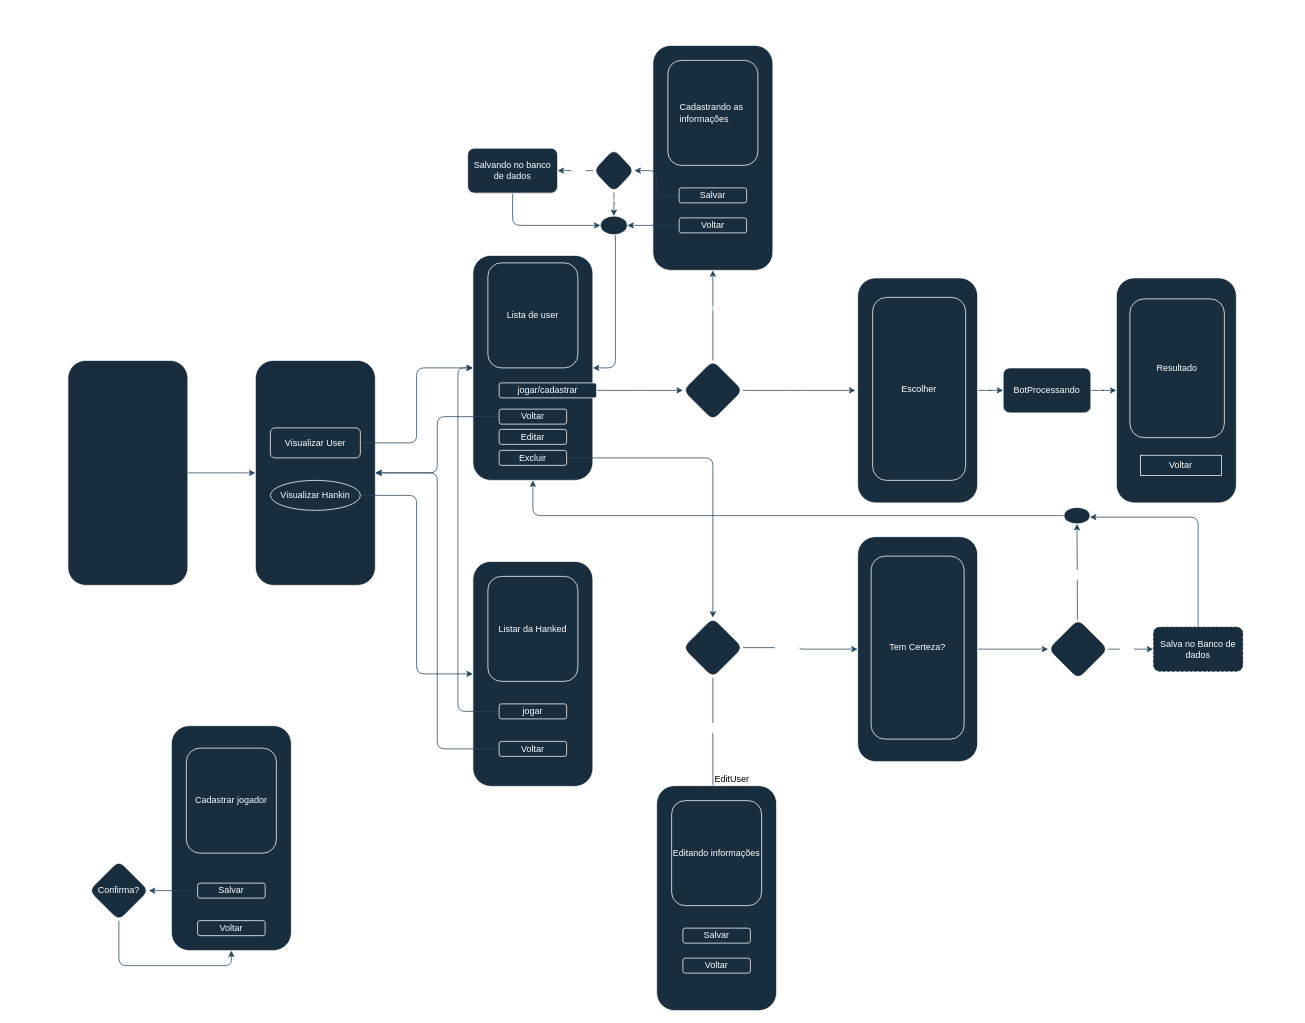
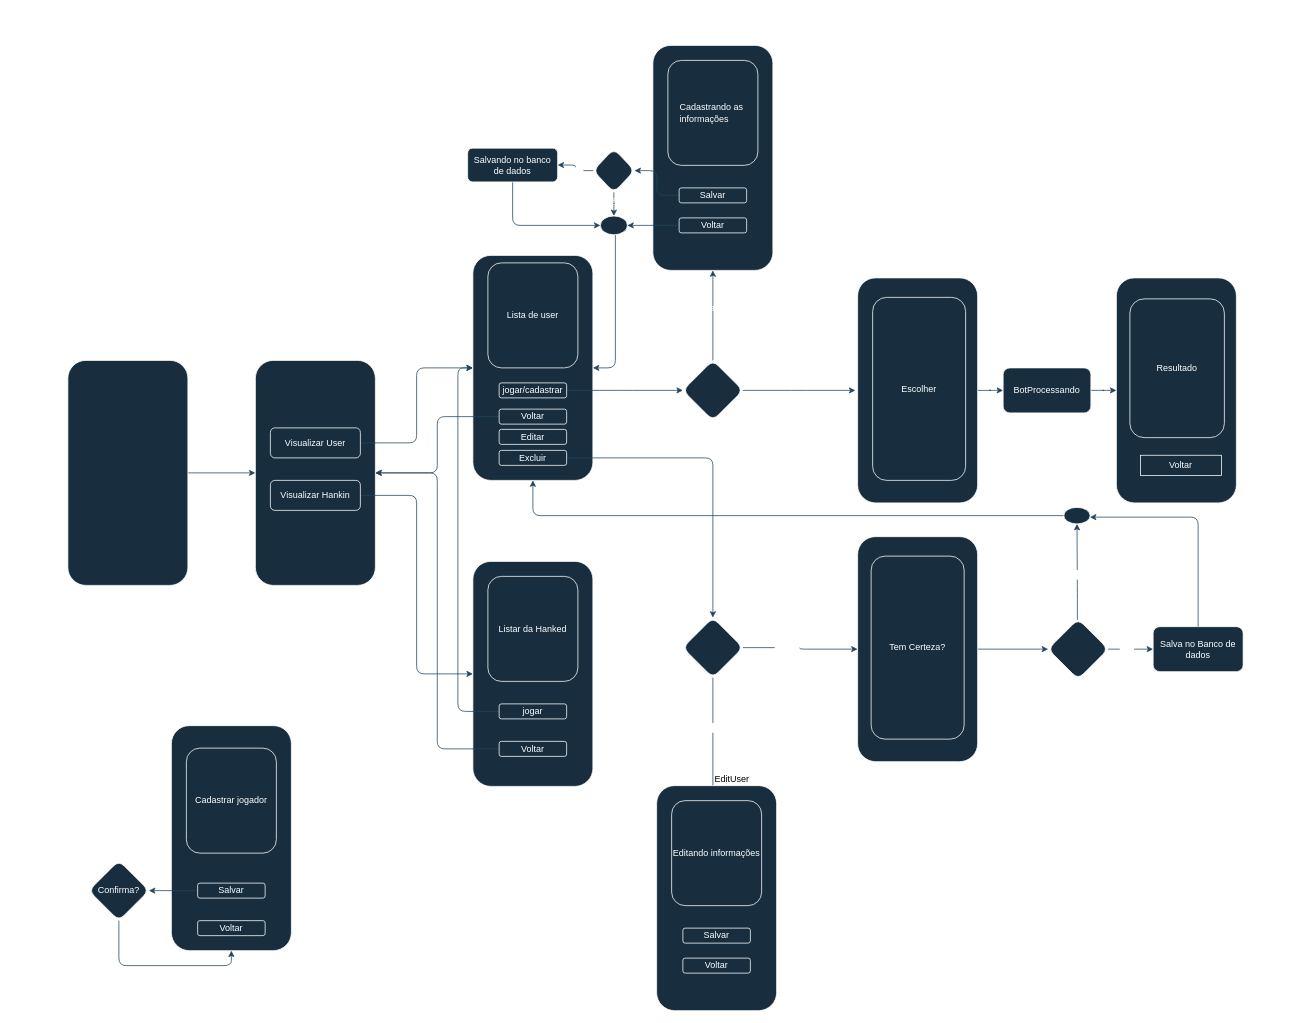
(513, 171) -> (513, 165)
(548, 390) -> (533, 390)
(315, 495) -> (315, 495)
(1198, 649) -> (1198, 649)
